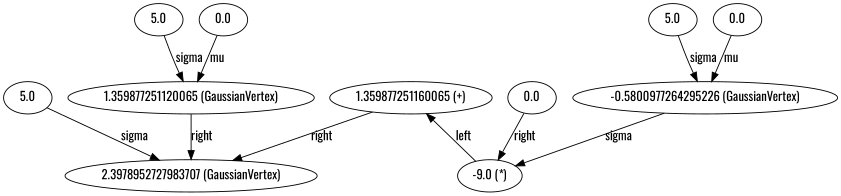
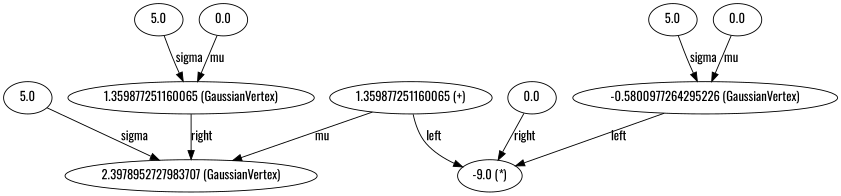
(191, 98) -> (191, 98)
(322, 137) -> (322, 137)
(619, 137) -> (619, 137)
(454, 141) -> (427, 144)
